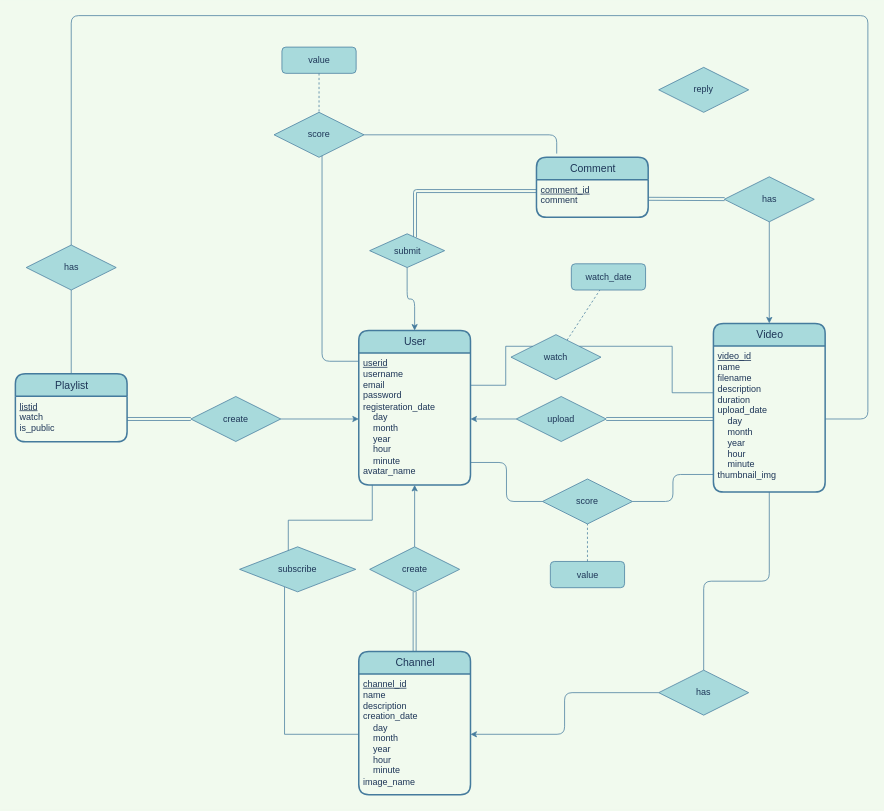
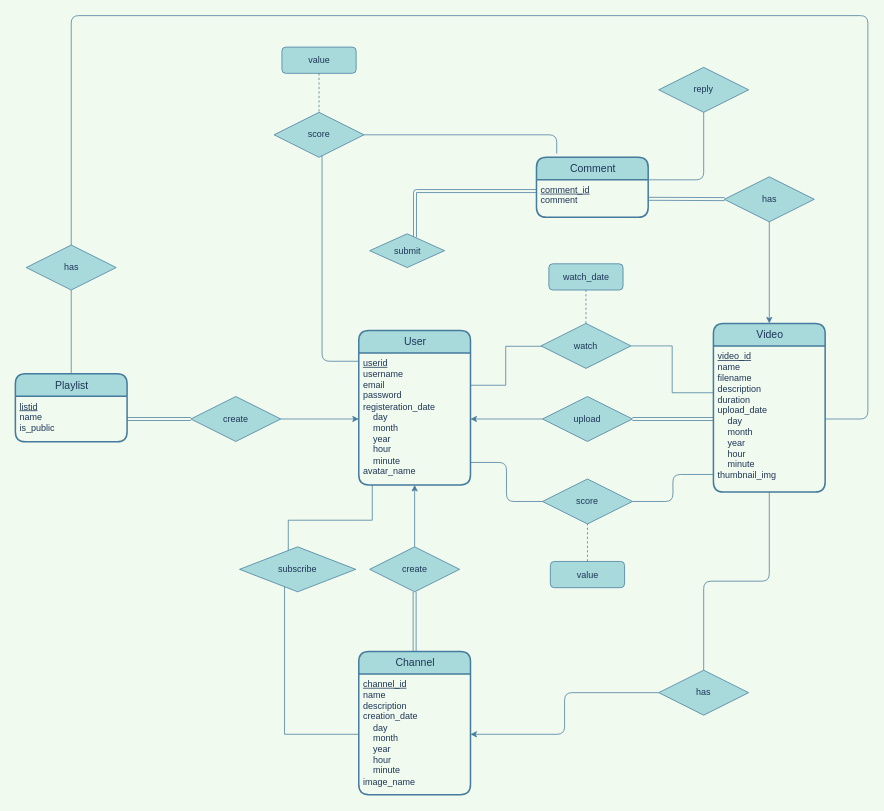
none -> (704, 170)
(609, 277) -> (586, 277)
(415, 305) -> none
(556, 357) -> (586, 346)
(39, 418) -> (39, 418)
(561, 419) -> (588, 419)
